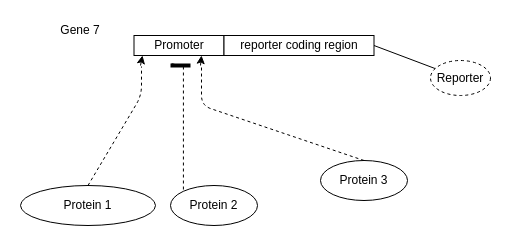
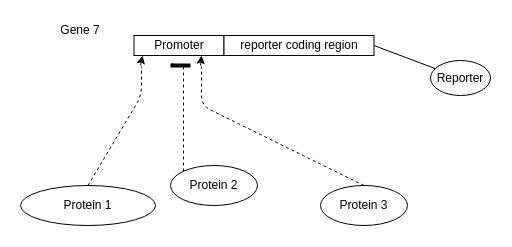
(461, 78) -> (461, 78)
(364, 181) -> (364, 206)
(214, 206) -> (214, 186)
